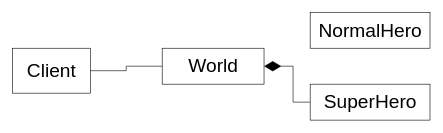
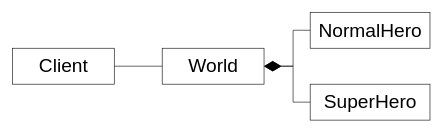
none -> (293, 39)
(51, 71) -> (63, 66)
